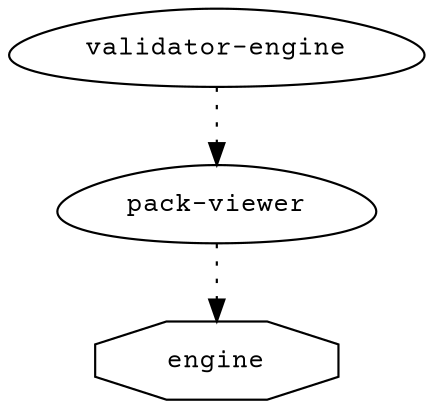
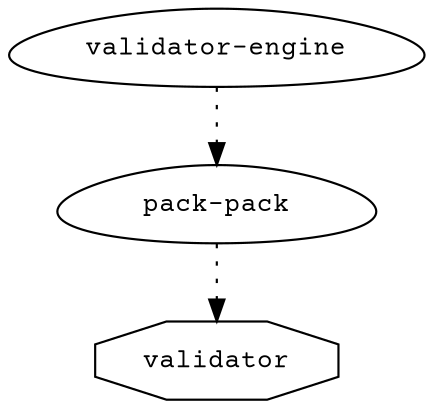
(217, 204) -> (217, 204)
(217, 361) -> (217, 361)
